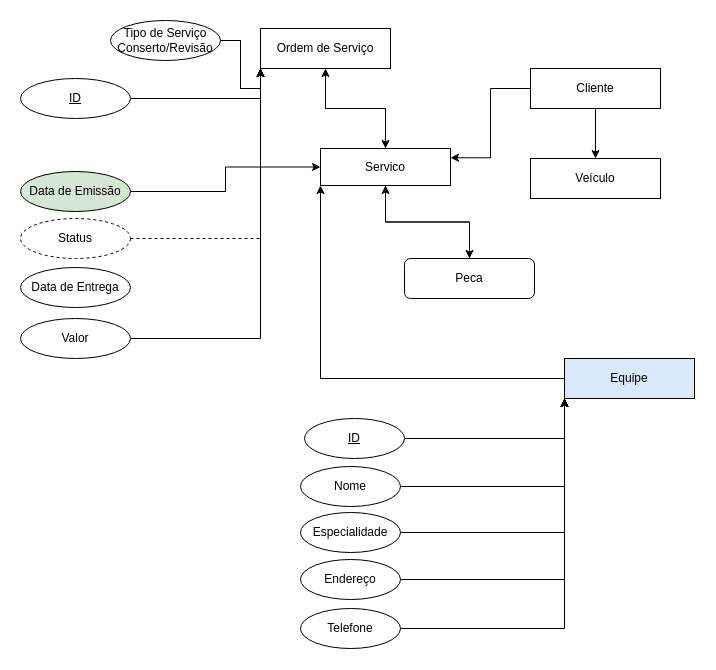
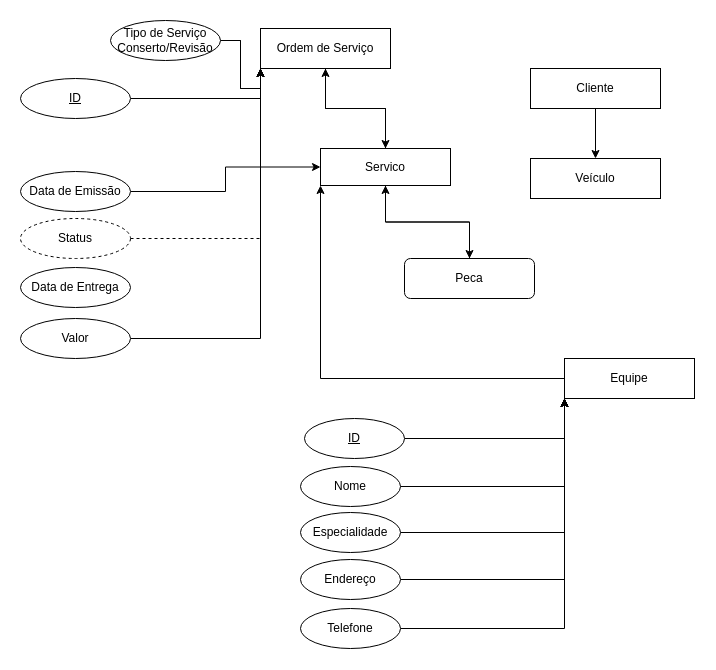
(491, 120) -> none
(76, 192) -> (76, 192)
(630, 379) -> (630, 379)
